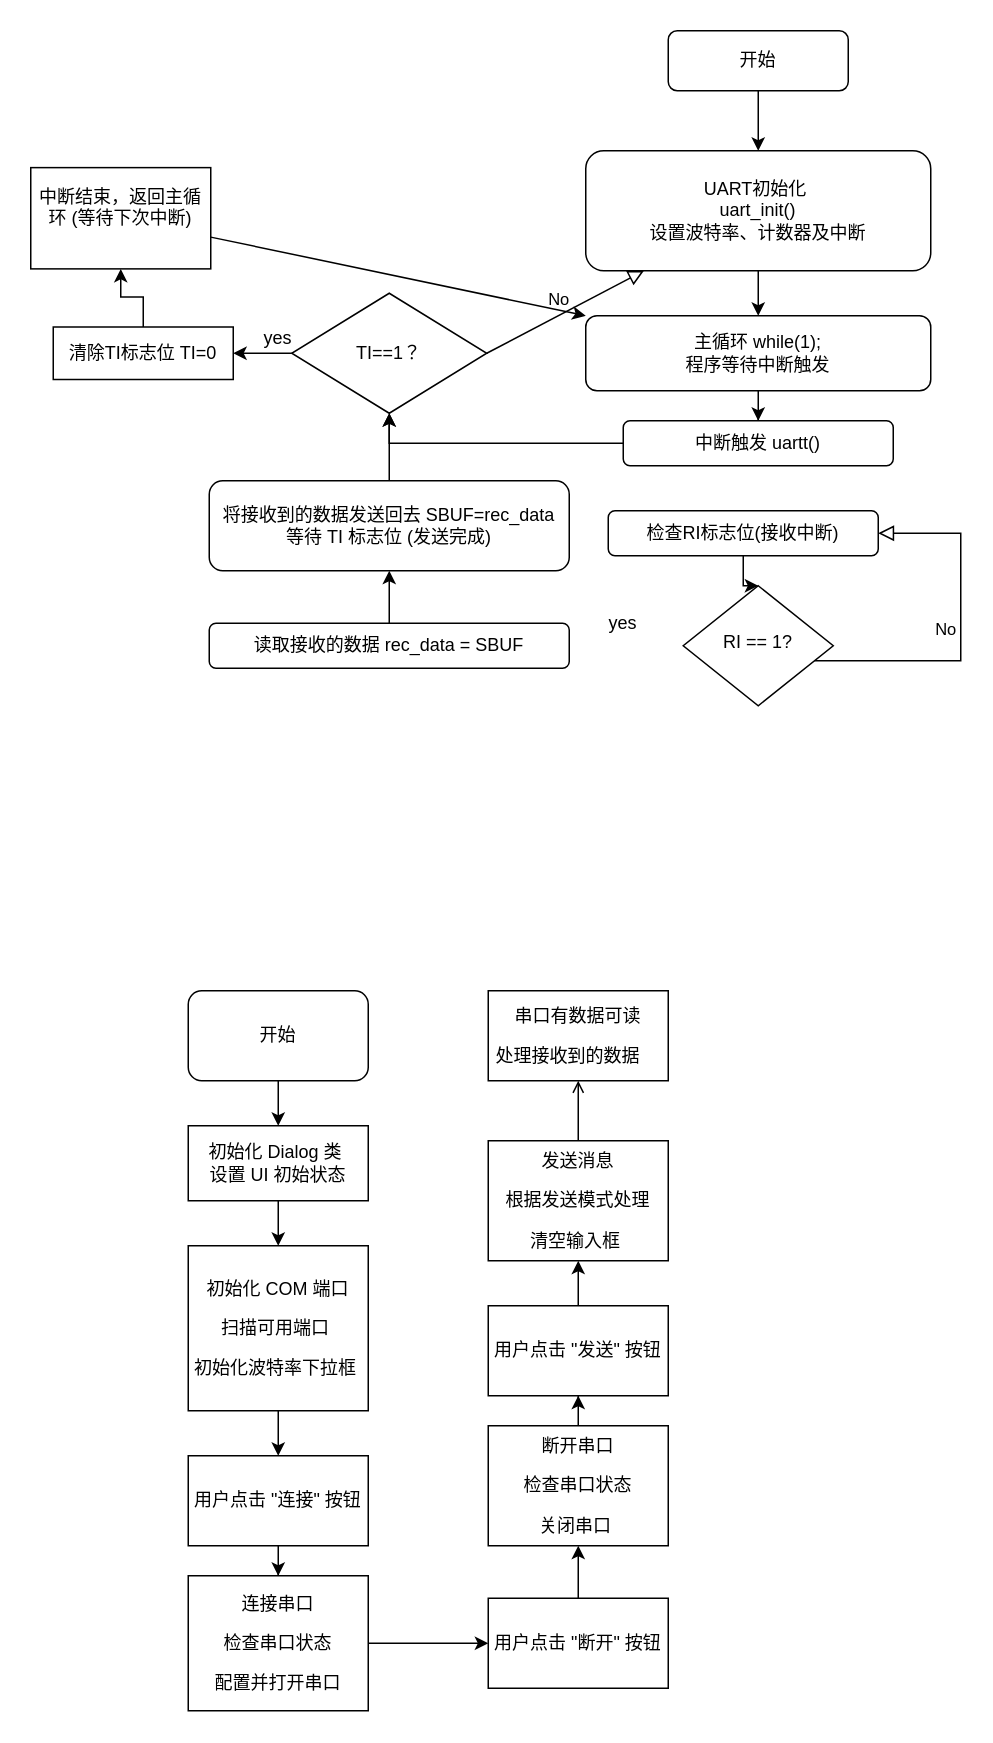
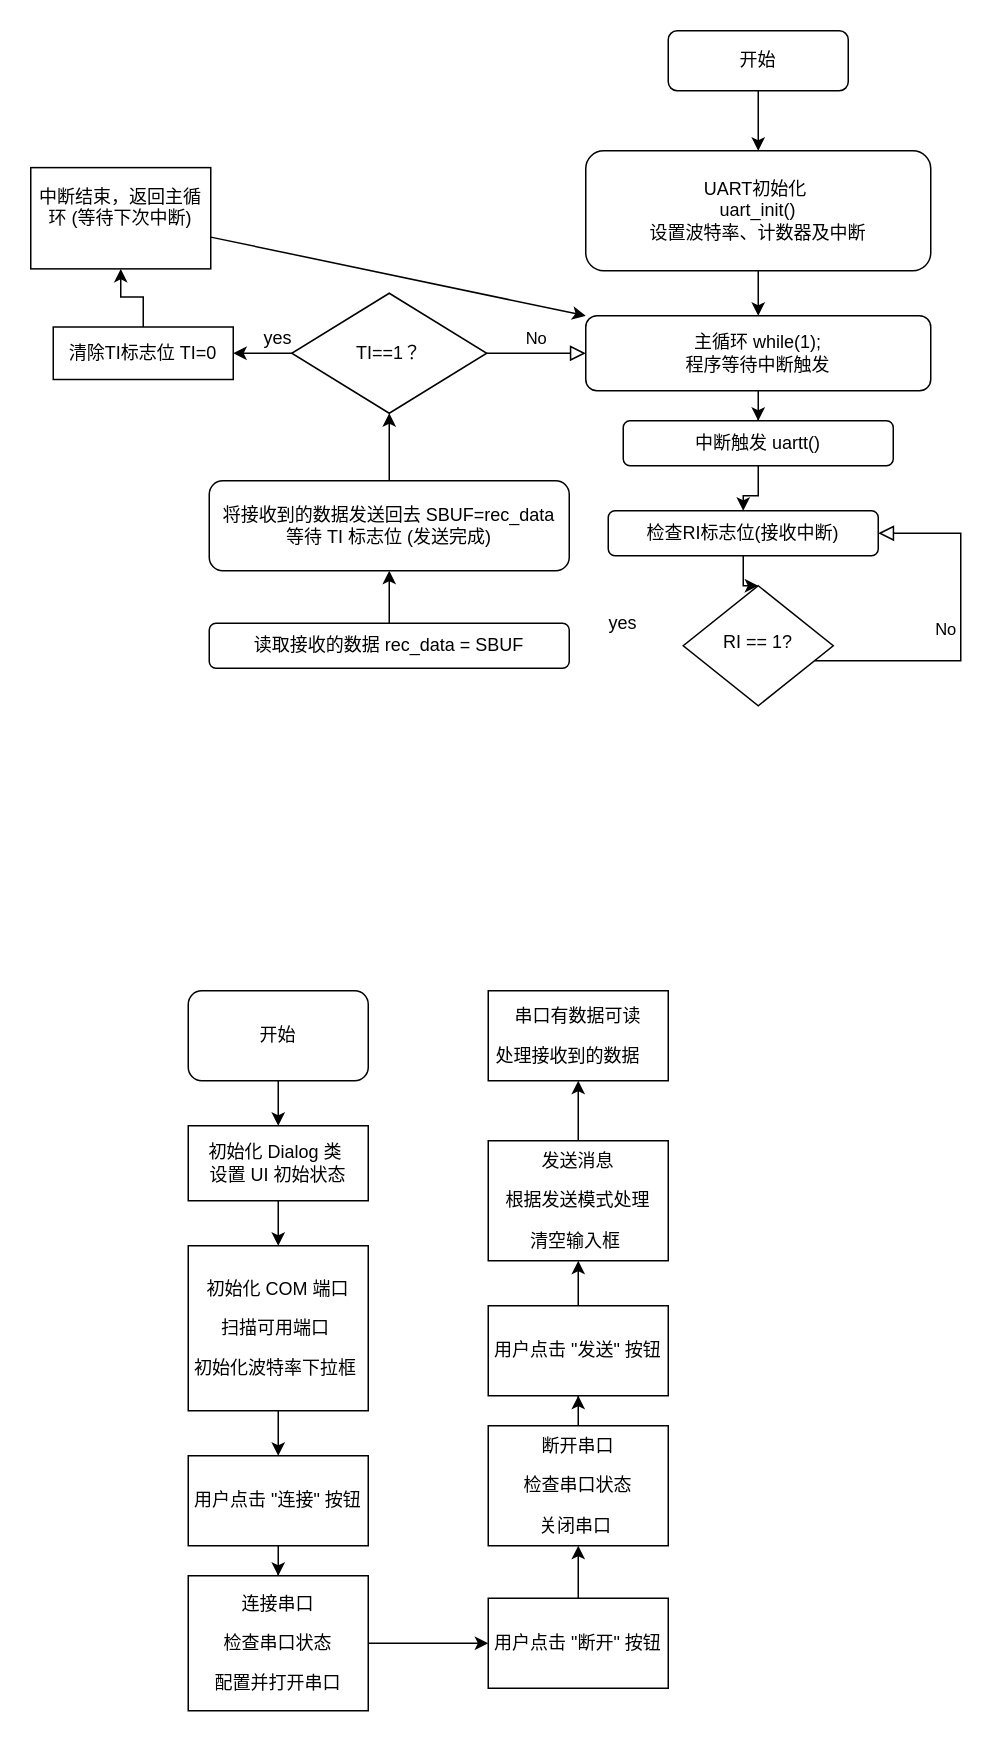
(559, 316) -> (528, 353)
(507, 443) -> (758, 491)
(578, 1089) -> (578, 1092)
